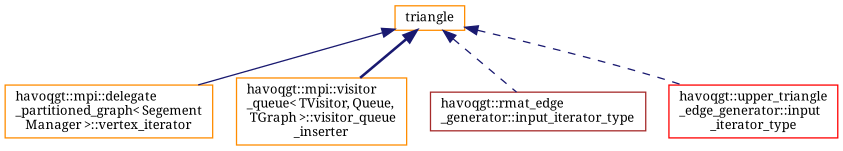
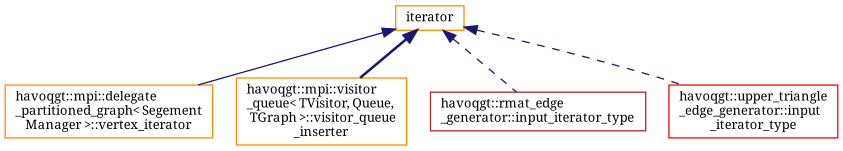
(430, 18) -> (430, 18)
